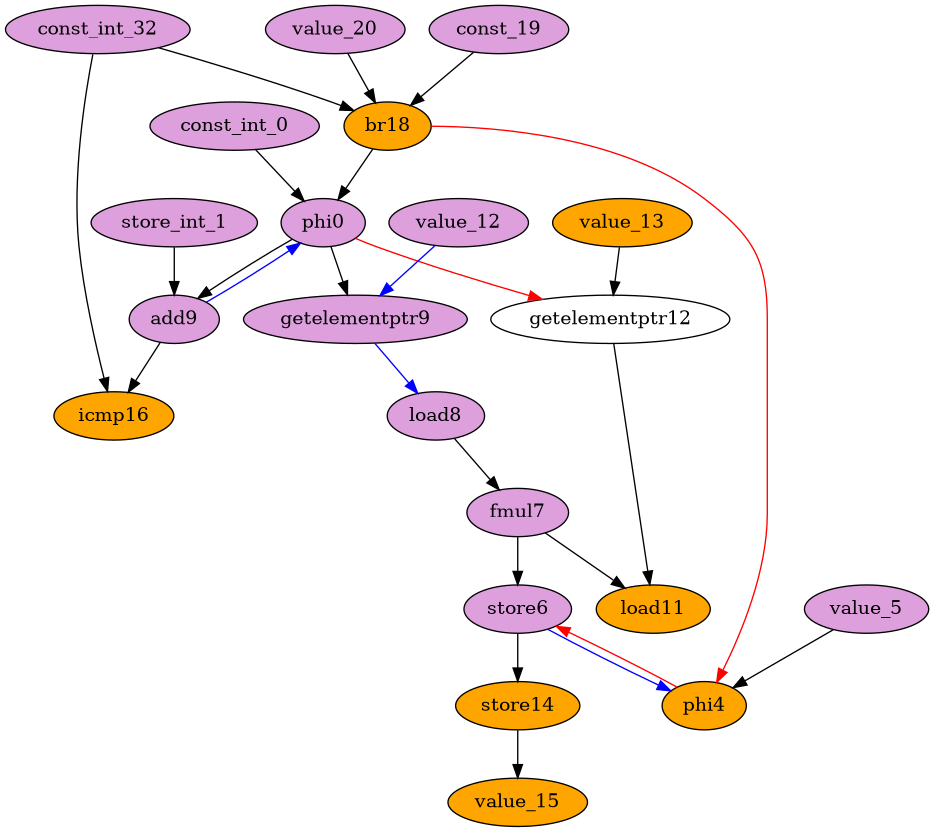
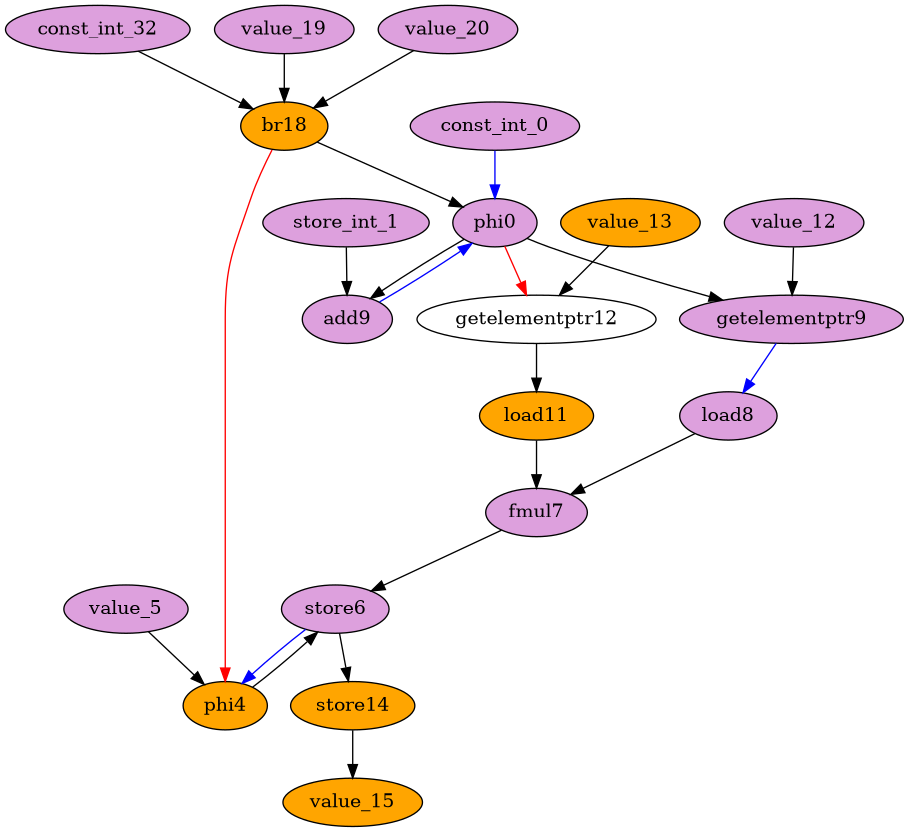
(499, 30) -> (284, 30)
(275, 171) -> (495, 168)
(410, 268) -> (793, 264)
(114, 416) -> none
(579, 556) -> (537, 458)
(623, 659) -> (280, 665)
